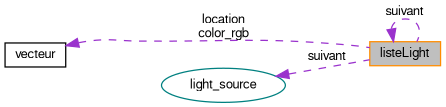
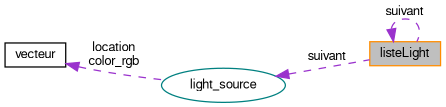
(224, 41) -> (121, 74)
